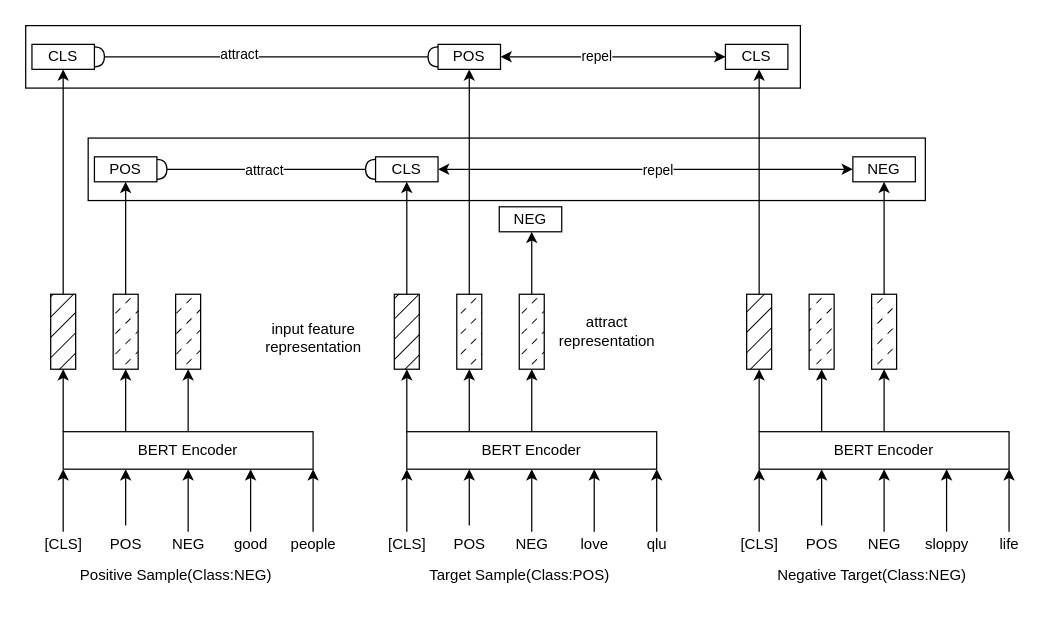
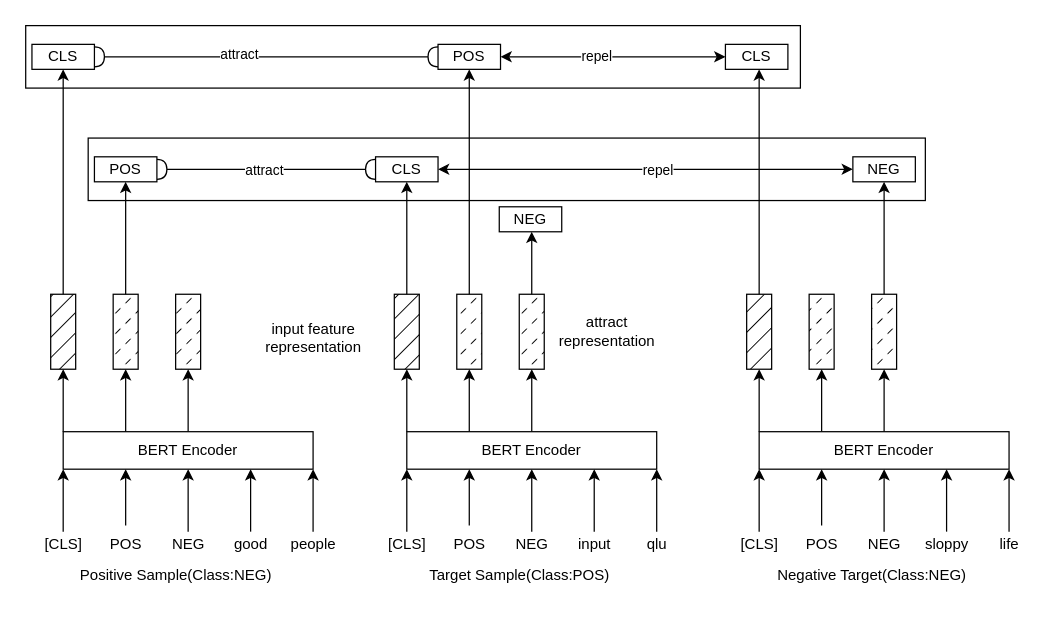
(595, 544) -> (595, 544)
